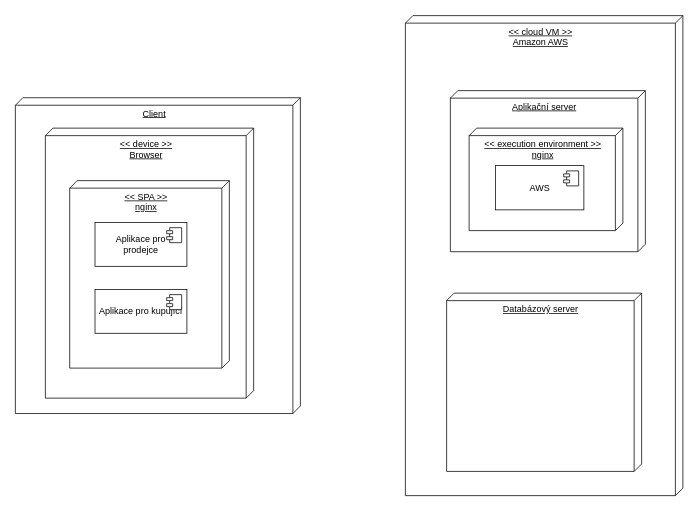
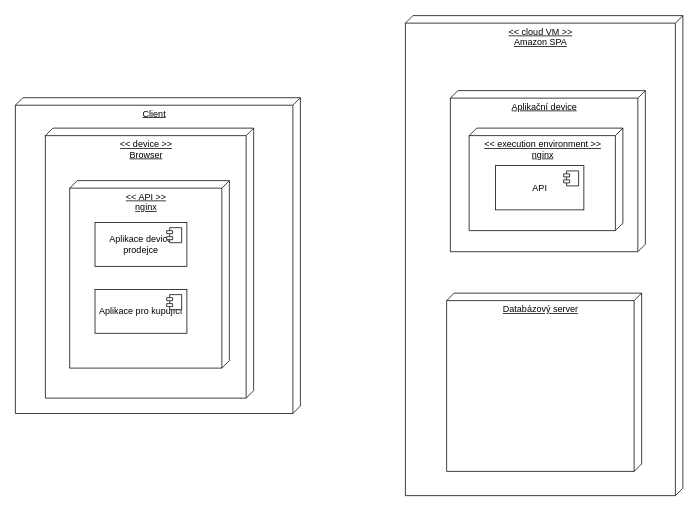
(541, 37) -> (541, 37)
(545, 107) -> (545, 107)
(540, 188) -> (540, 188)
(146, 202) -> (146, 202)
(141, 244) -> (141, 244)
